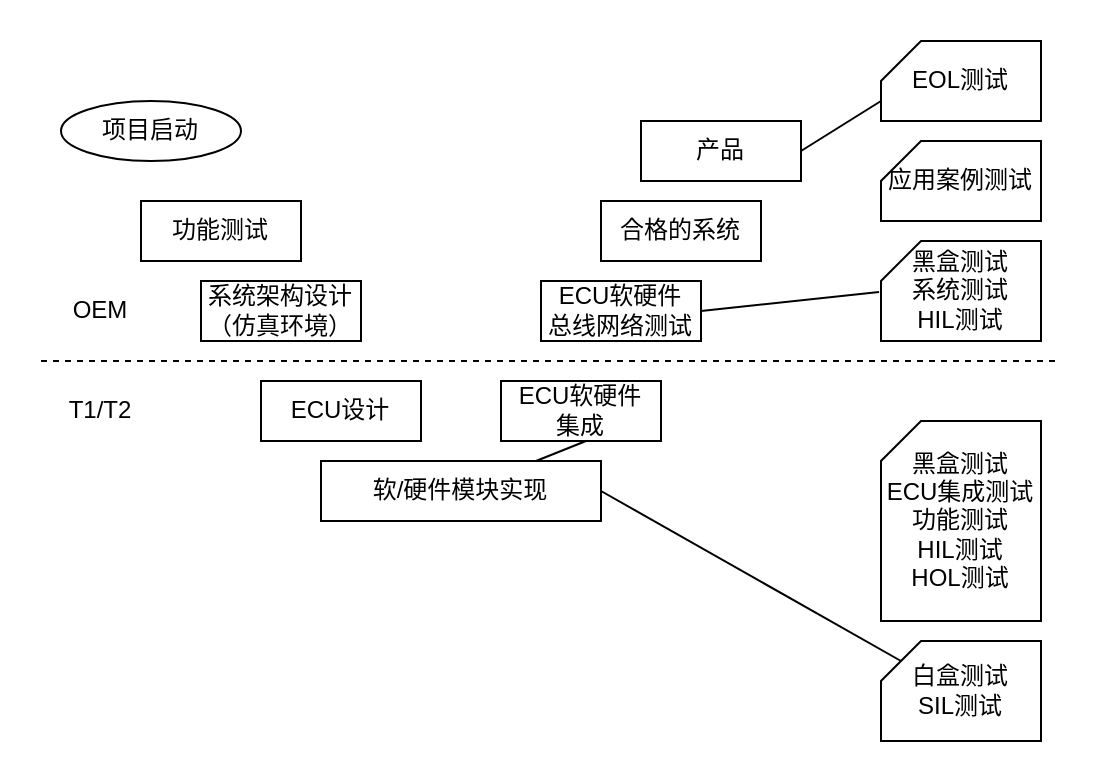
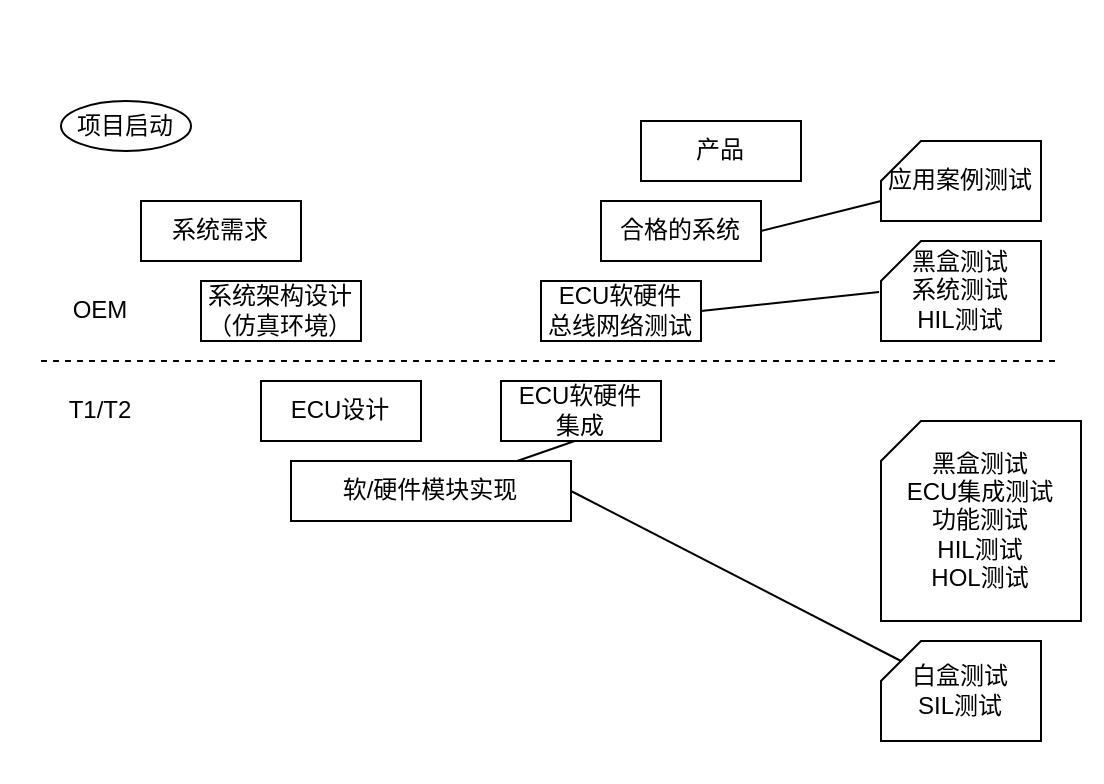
(961, 81) -> none
(841, 126) -> none
(151, 131) -> (126, 126)
none -> (821, 216)
(221, 231) -> (221, 231)
(461, 491) -> (431, 491)
(961, 521) -> (981, 521)
